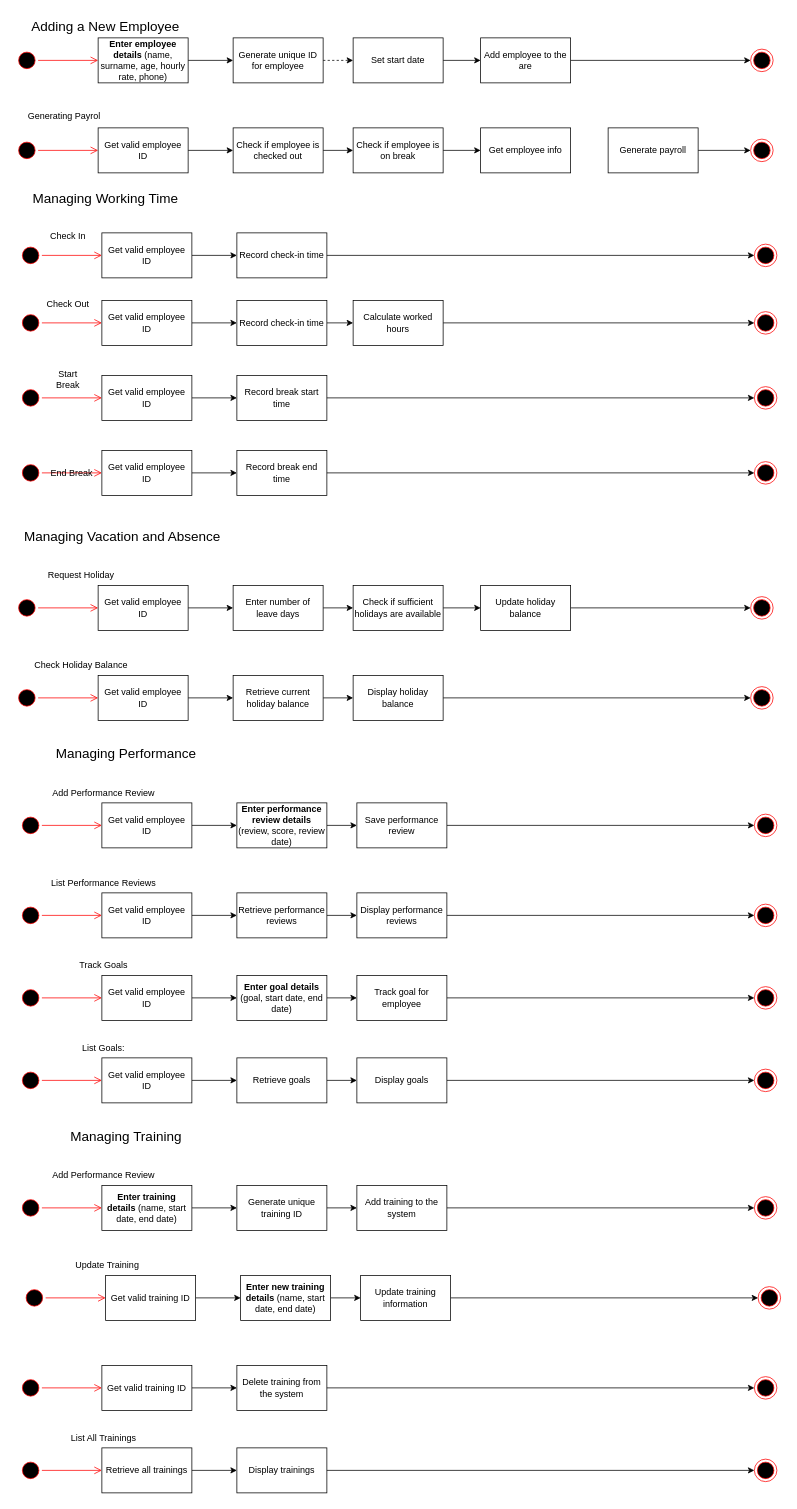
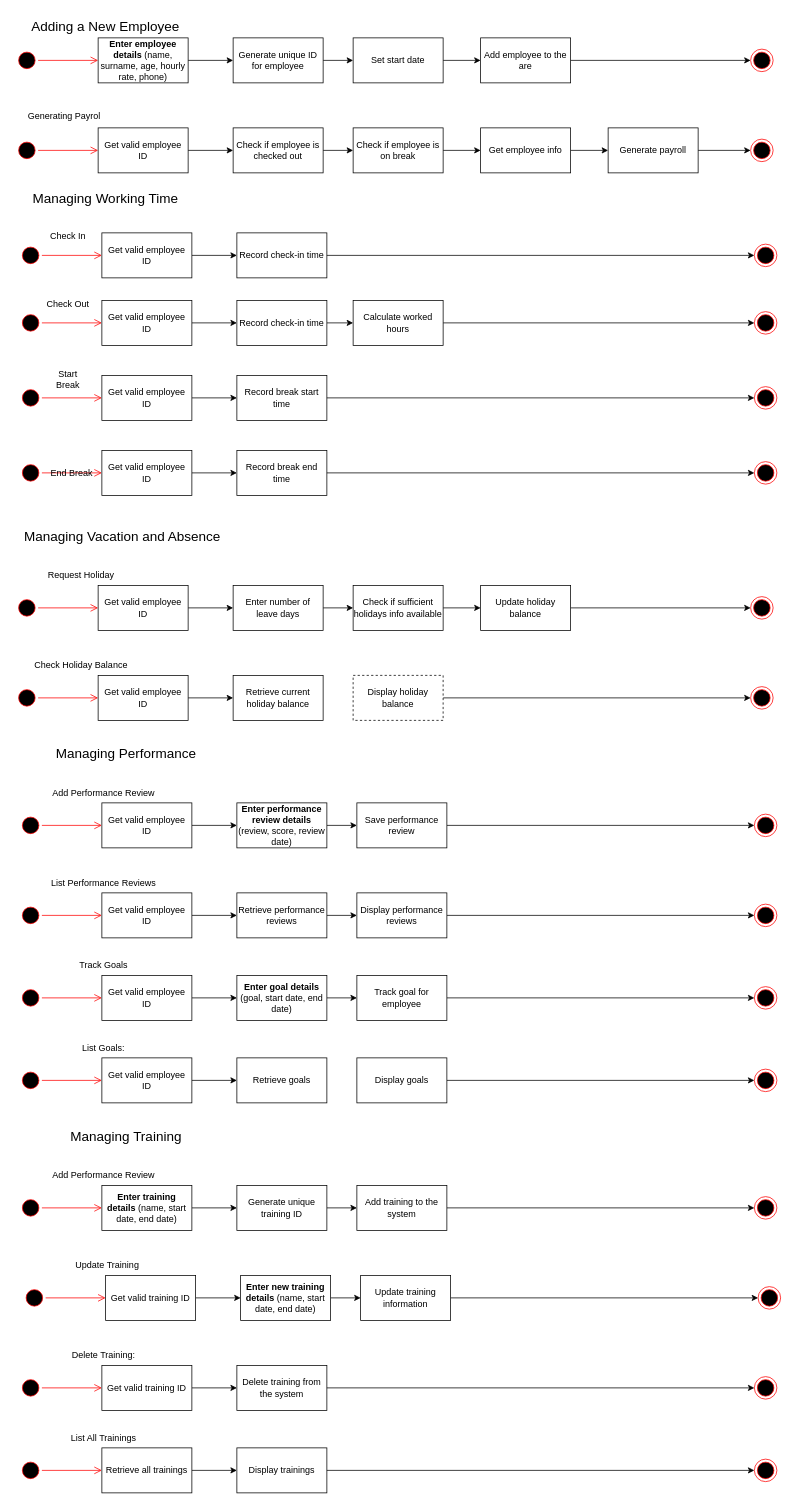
(335, 60) -> (335, 60)
none -> (587, 150)
(398, 608) -> (398, 608)
(346, 698) -> none
(398, 698) -> (398, 698)
(339, 1080) -> none
none -> (104, 1354)
